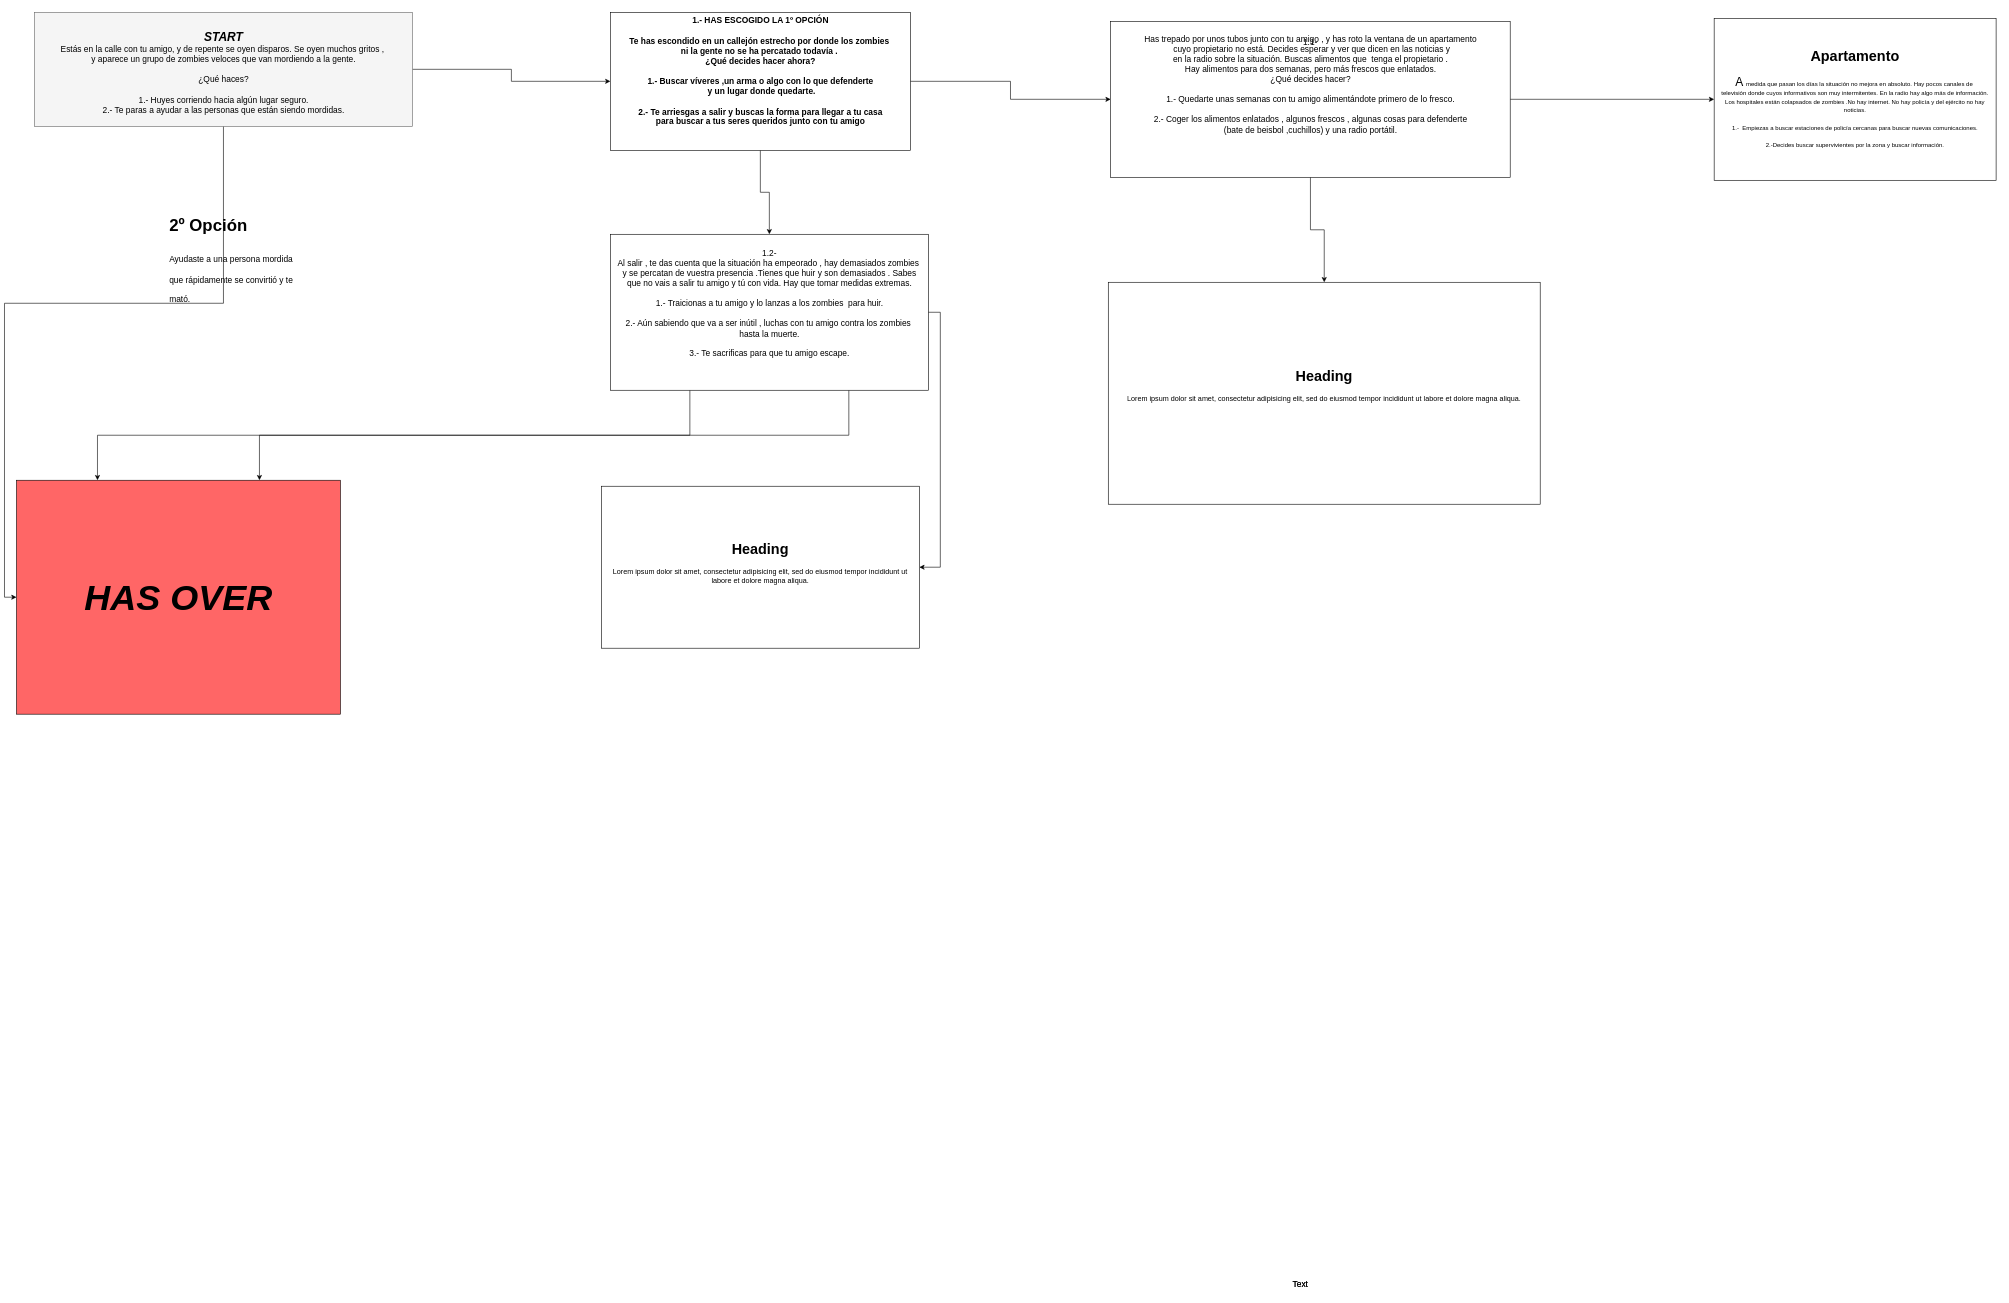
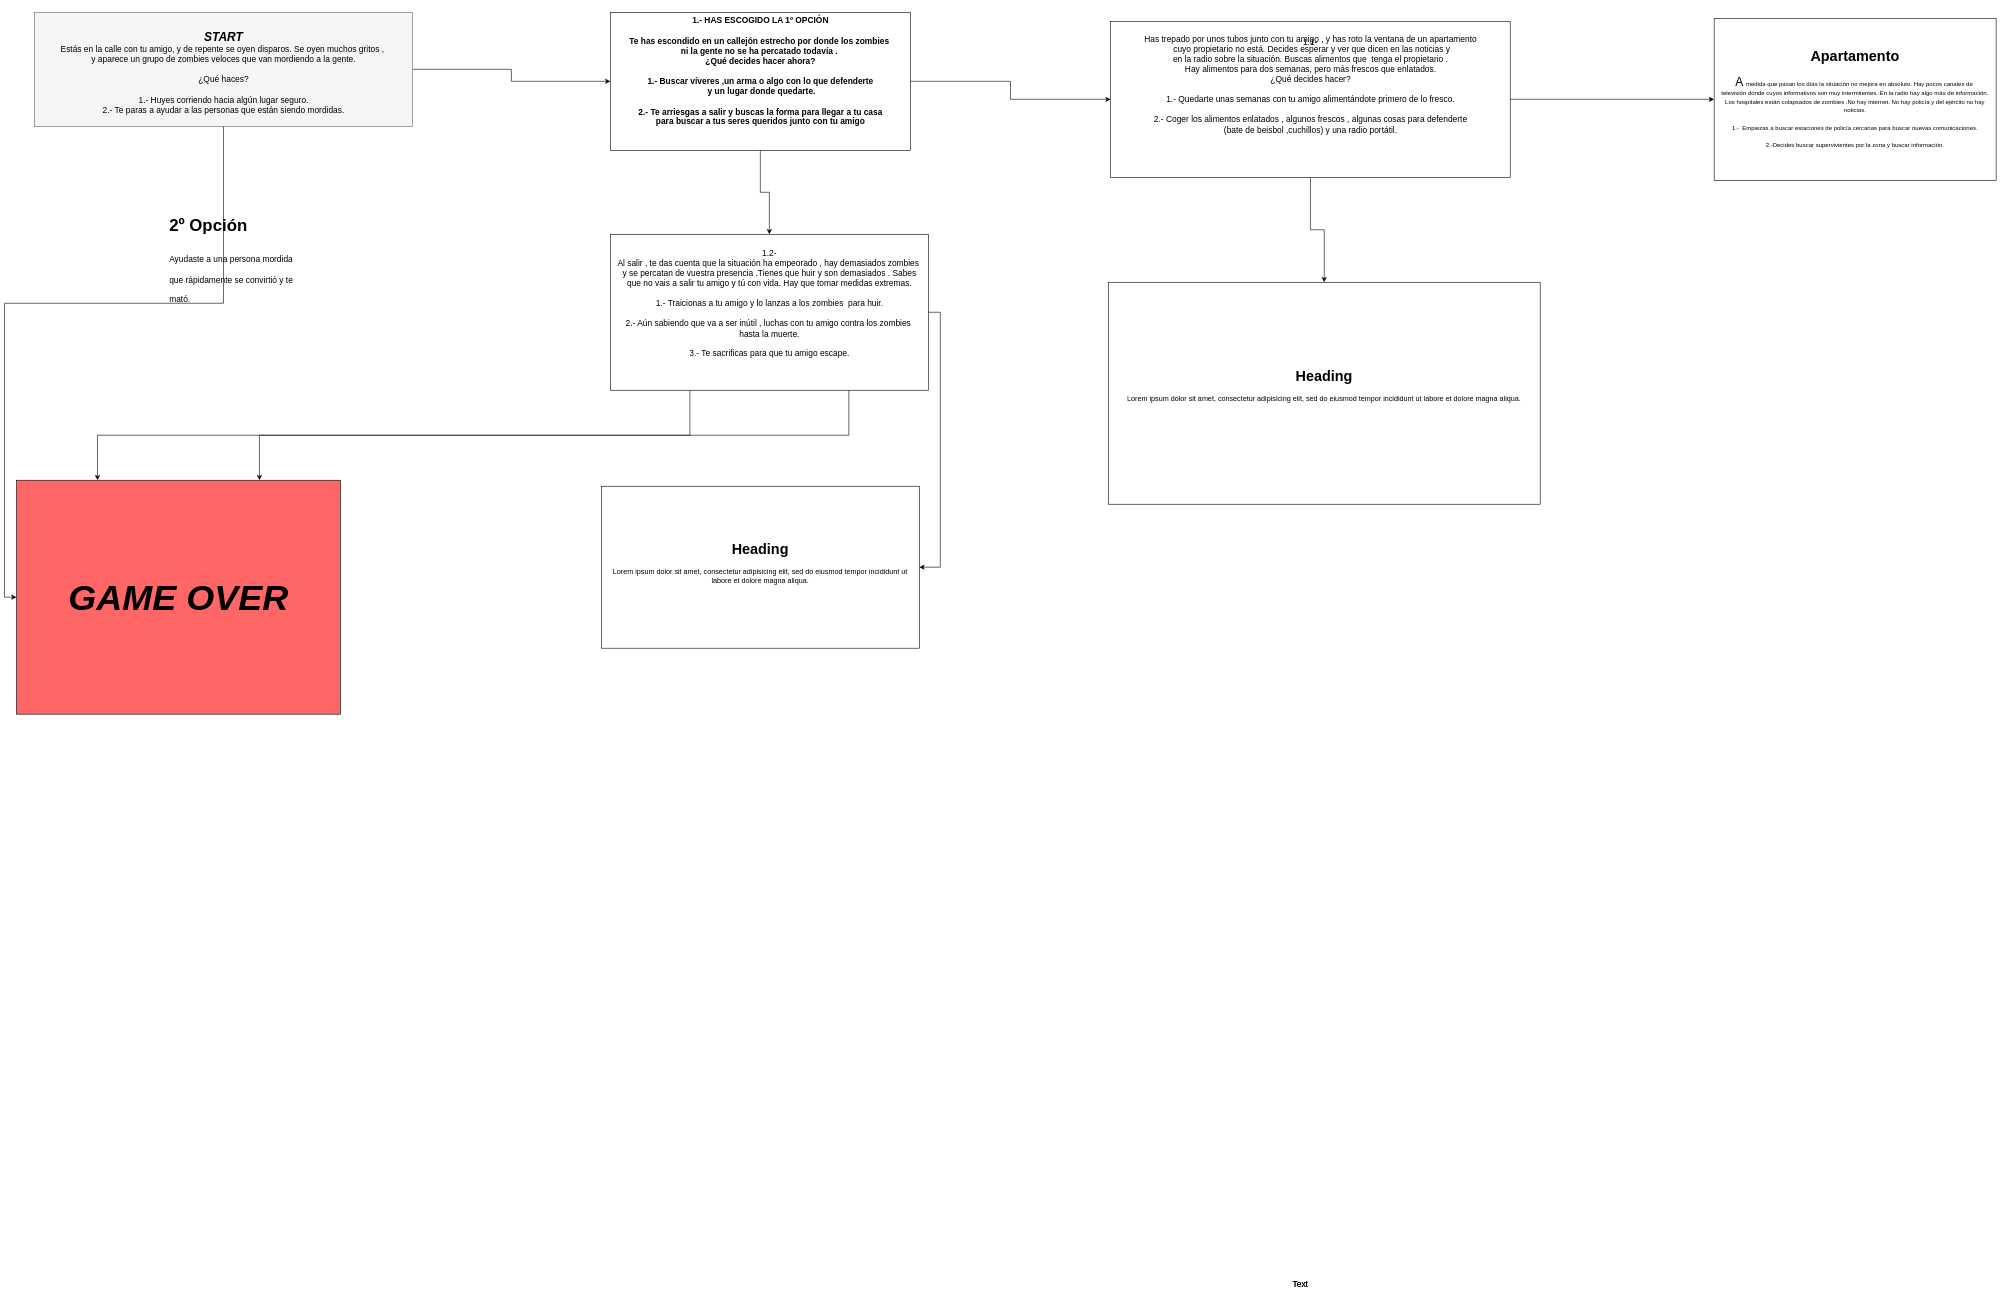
(179, 597) -> (179, 597)
